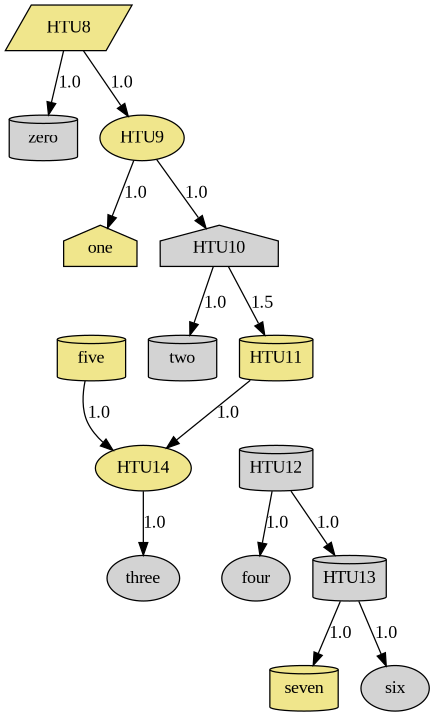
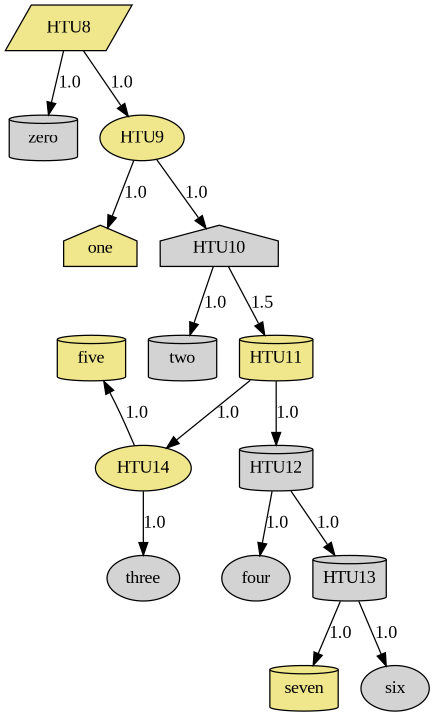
none -> (276, 407)
(85, 414) -> (123, 419)
